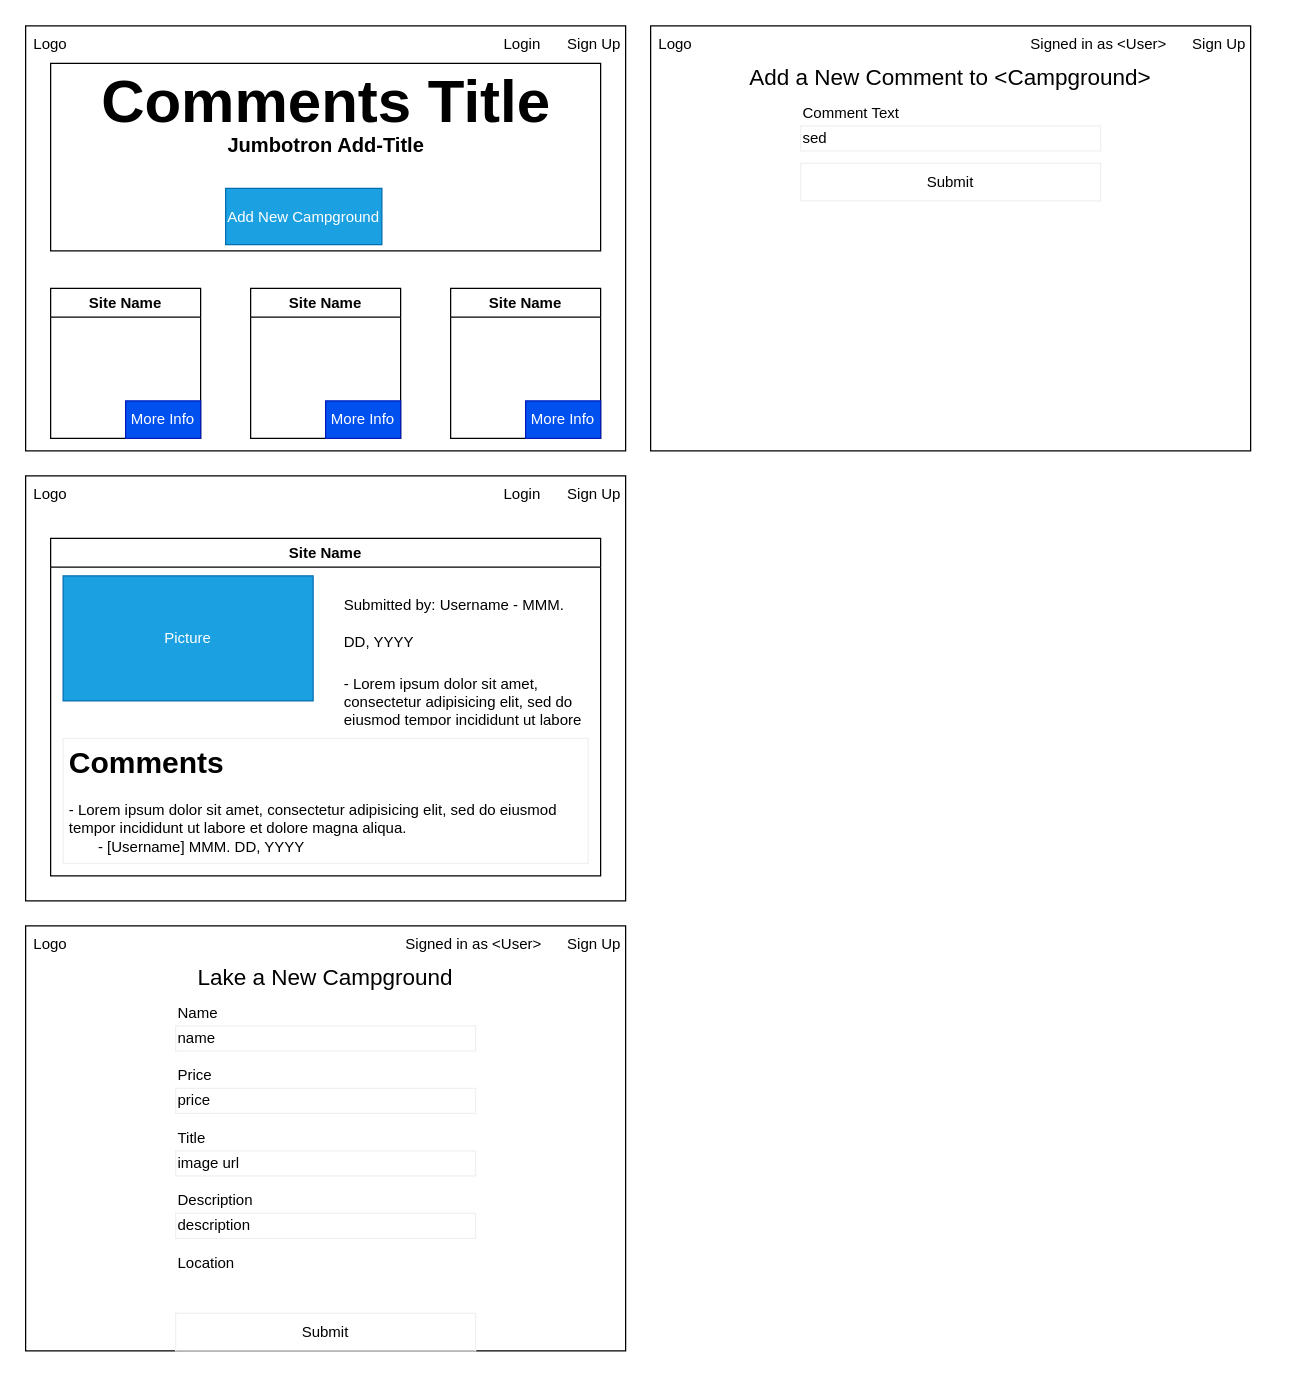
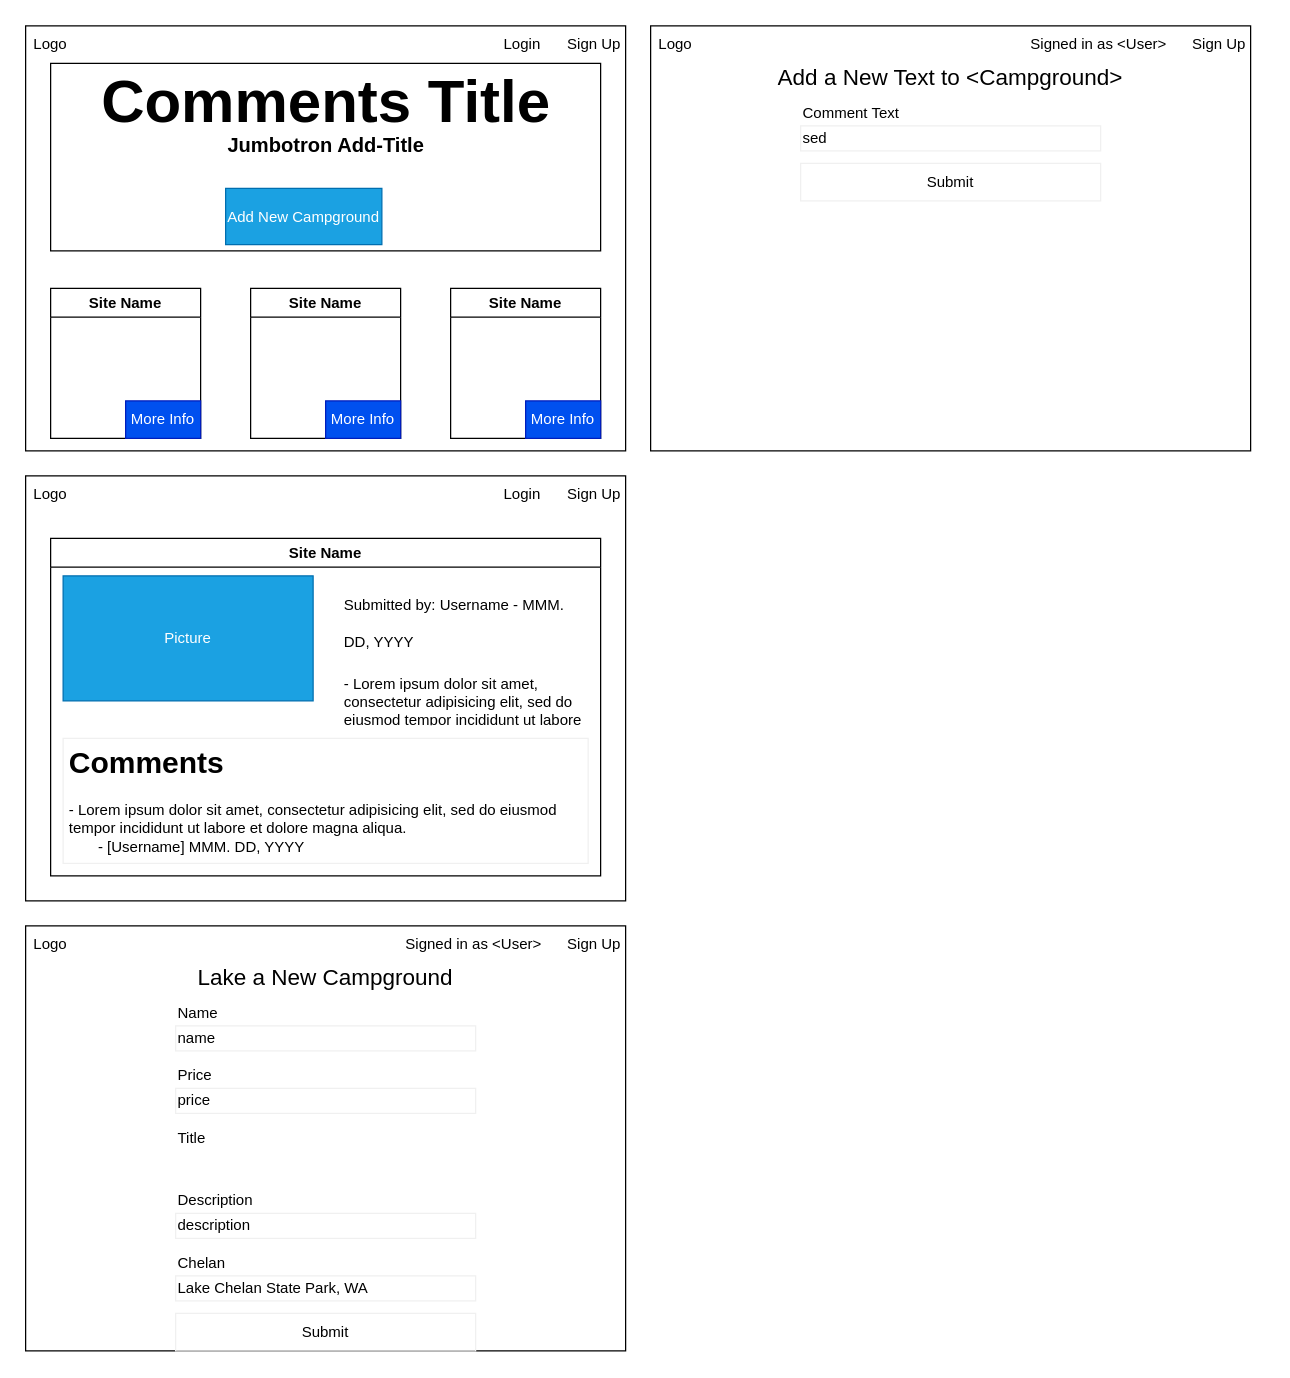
(951, 47) -> (951, 47)
(326, 1163) -> none
(210, 1263) -> (201, 1263)
none -> (326, 1288)
